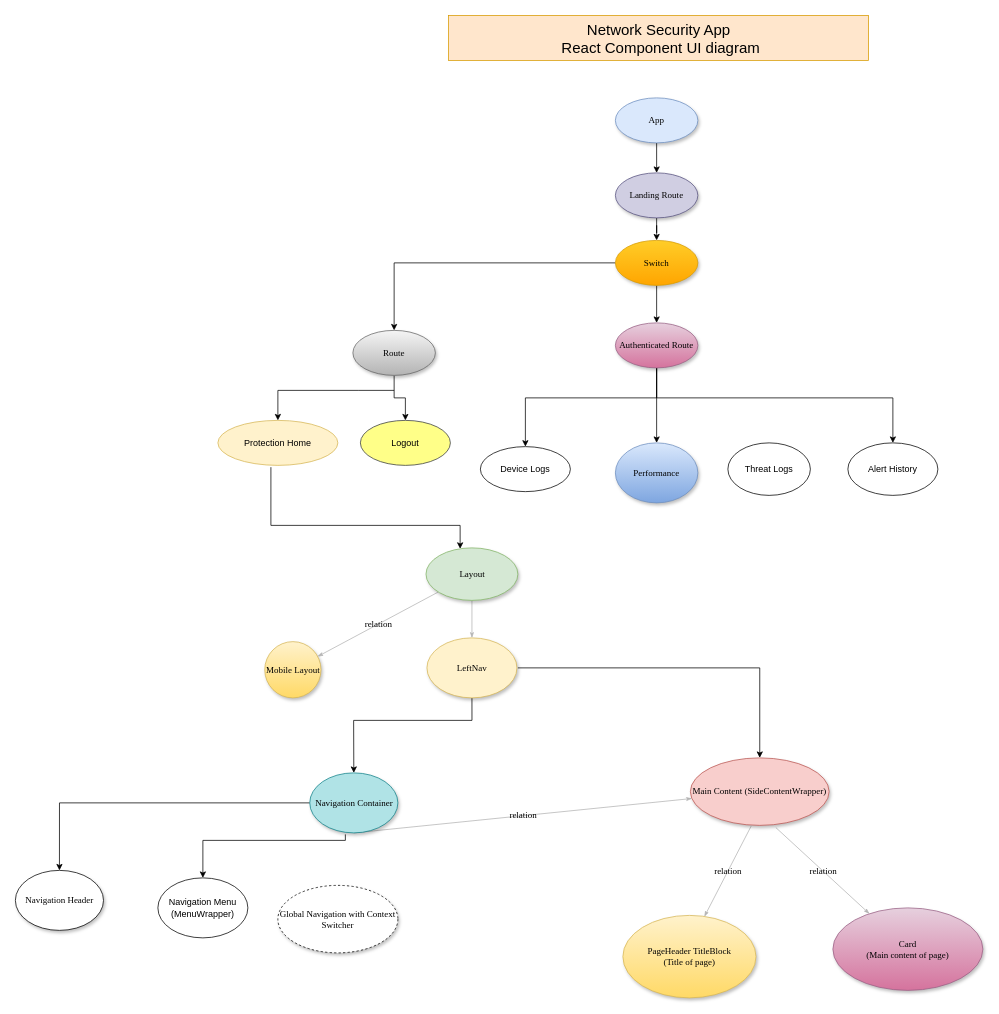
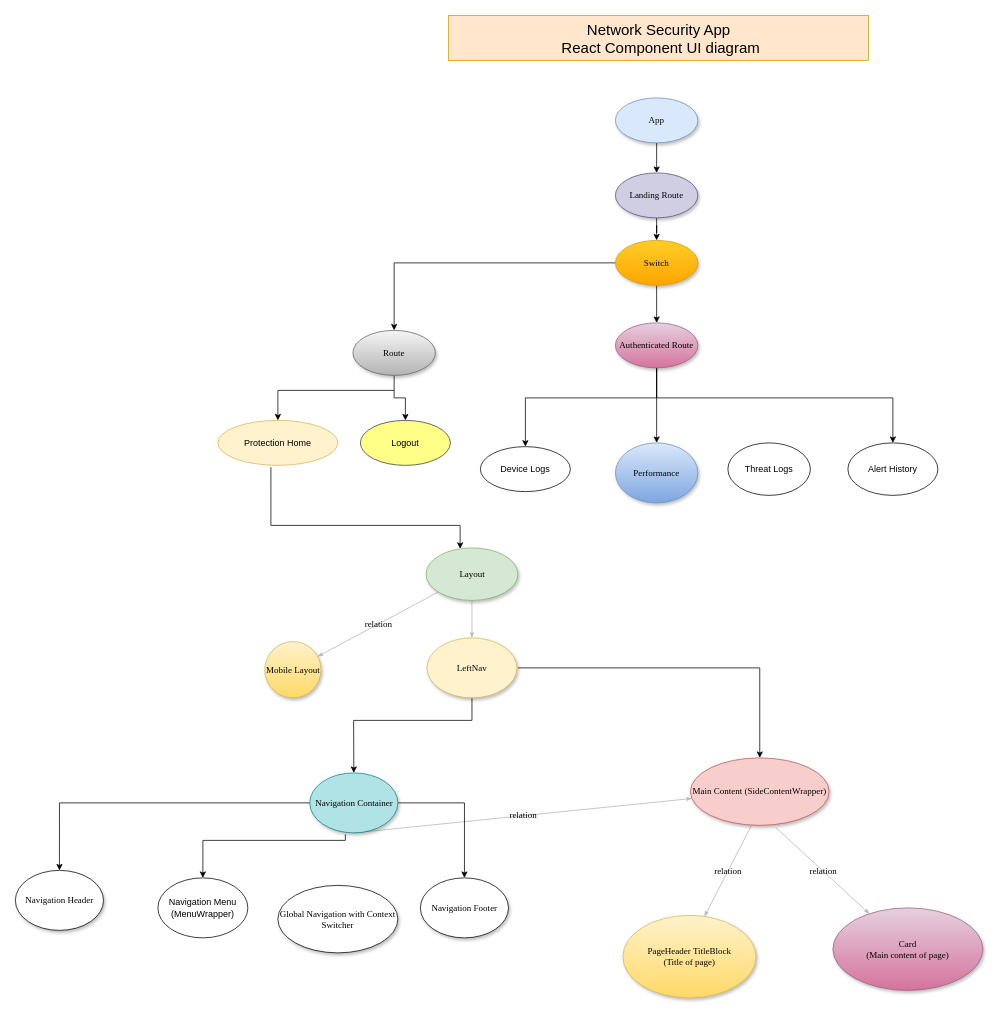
none -> (464, 837)
none -> (464, 908)
(338, 919) -> (338, 919)
